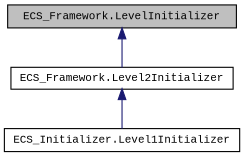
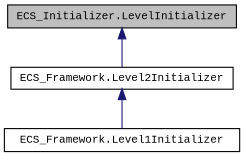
(122, 16) -> (122, 16)
(122, 140) -> (122, 140)
